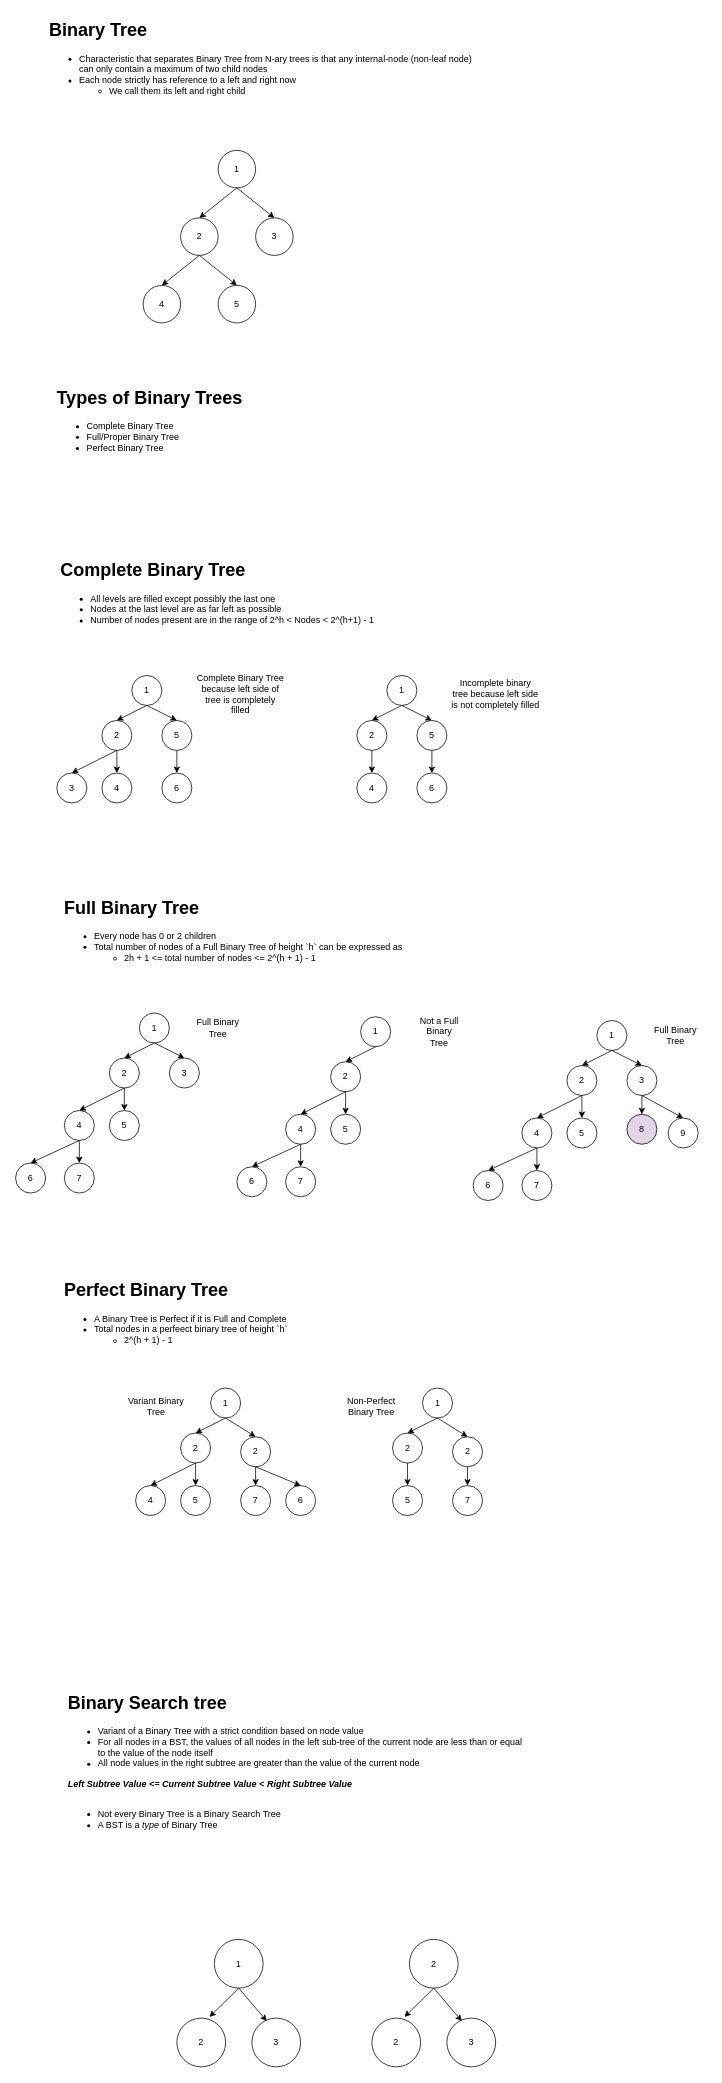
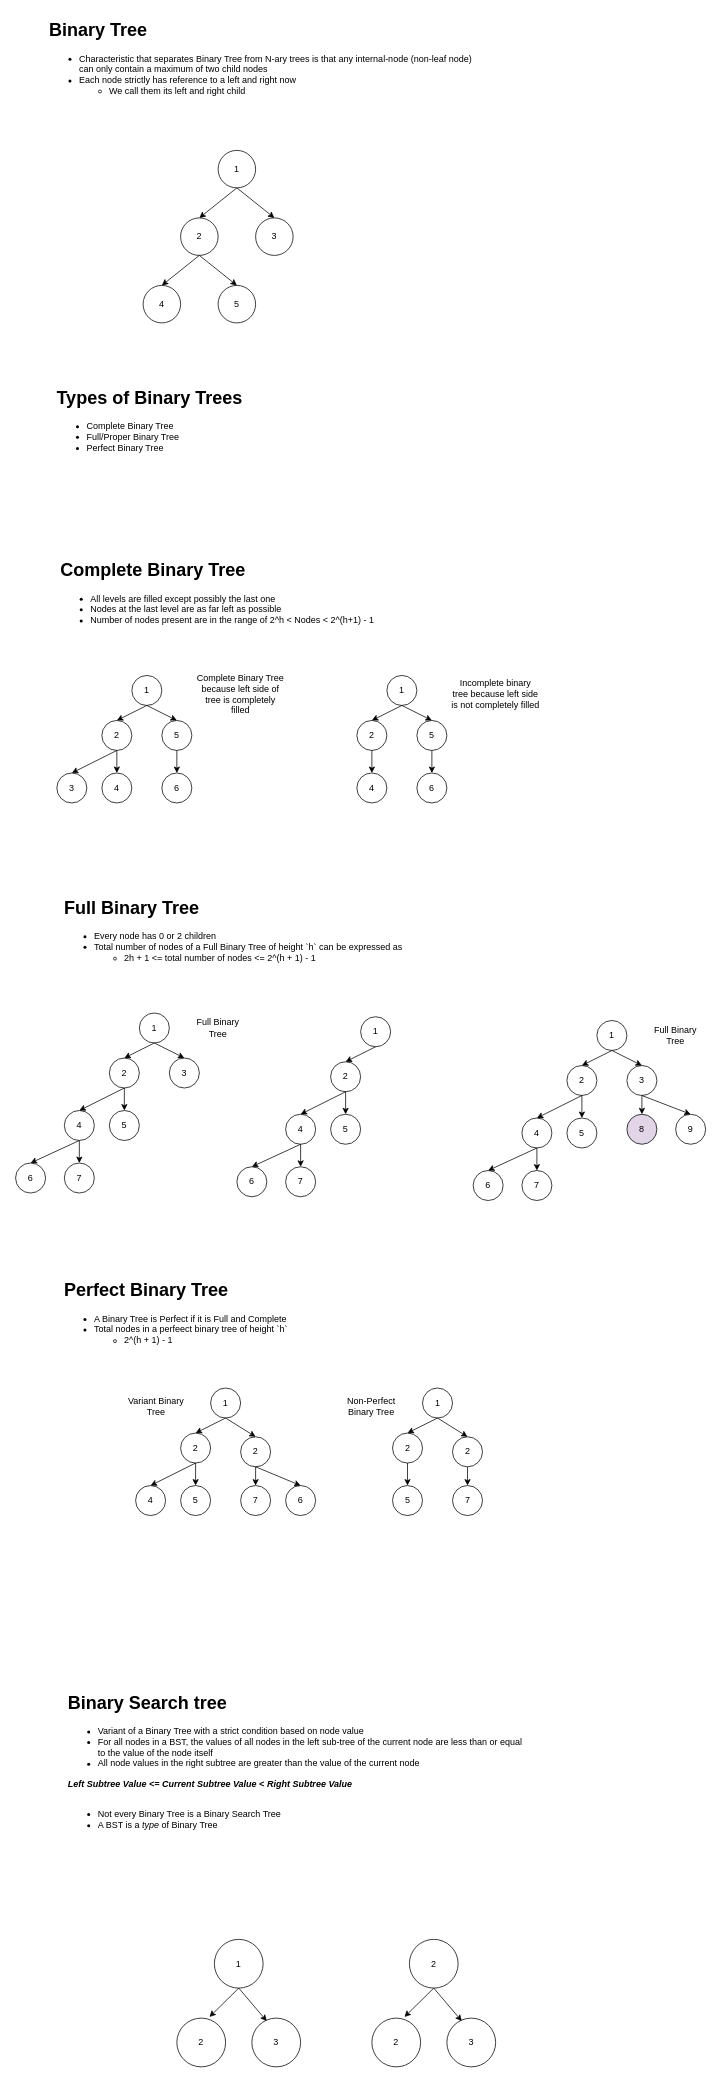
(439, 1032) -> none
(683, 1133) -> (690, 1129)
